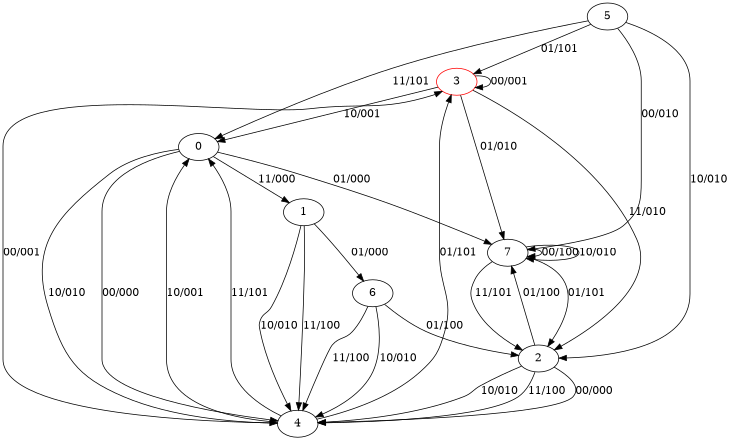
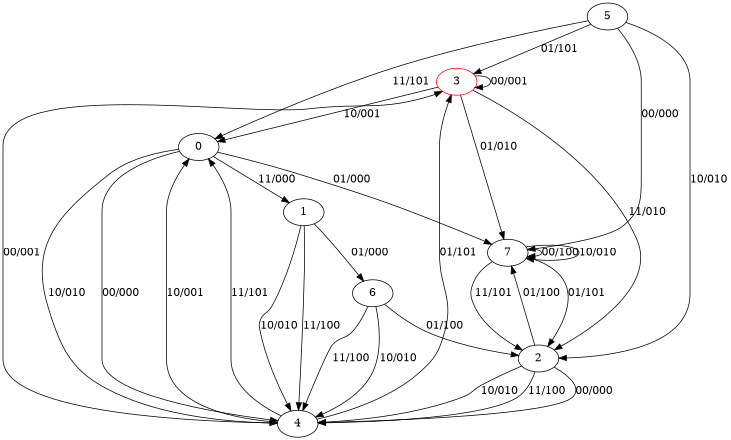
(660, 114) -> (660, 114)
